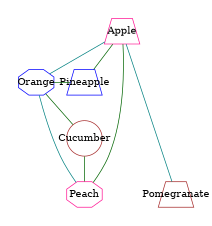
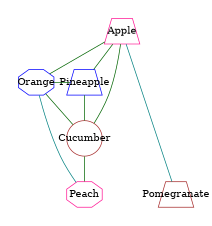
(77, 58) -> (77, 58)
none -> (84, 108)
(119, 116) -> (112, 85)
